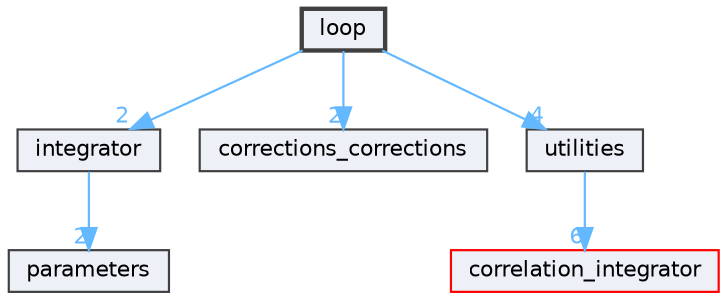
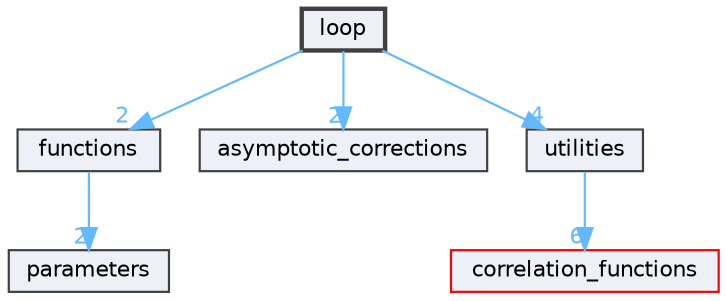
(89, 150) -> (89, 150)
(343, 150) -> (343, 150)
(585, 271) -> (585, 271)
